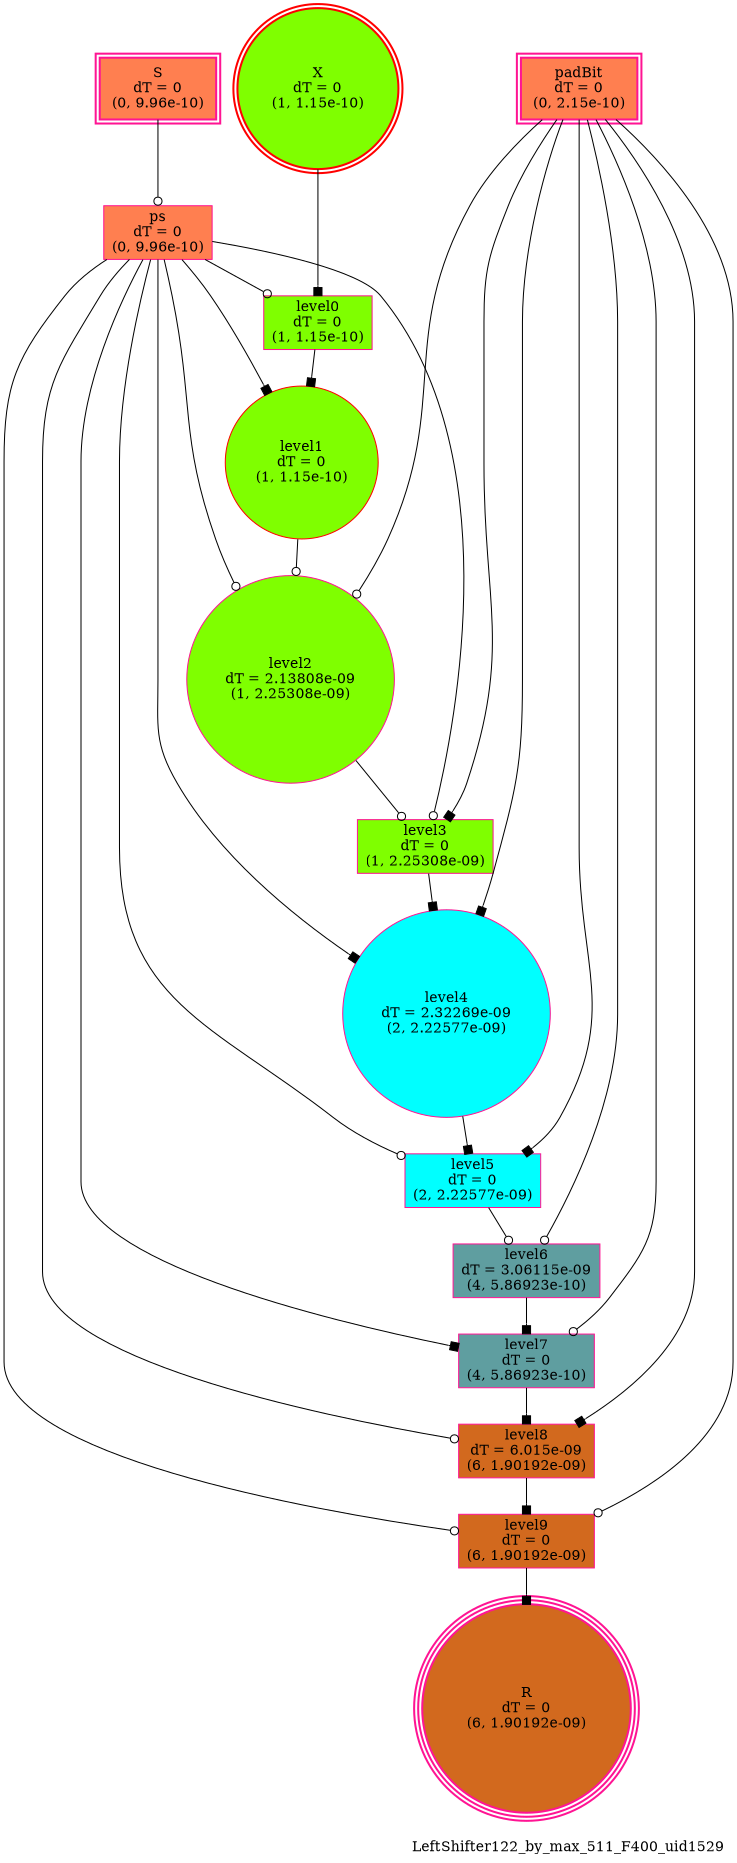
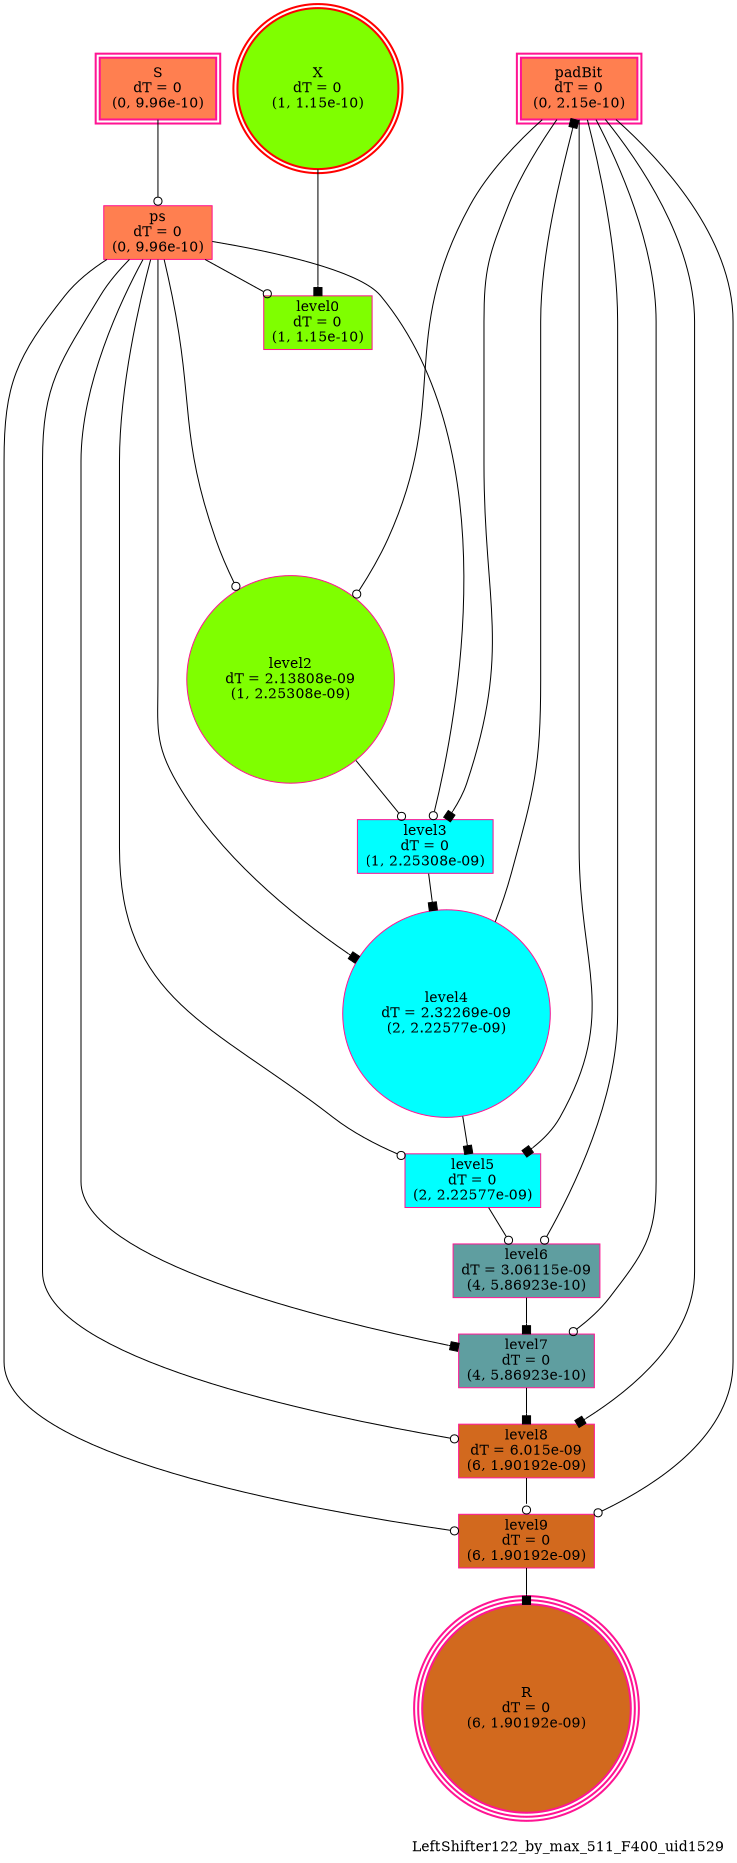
(302, 463) -> none
(522, 512) -> (541, 527)
(425, 846) -> (425, 846)
(527, 1491) -> (527, 1491)
